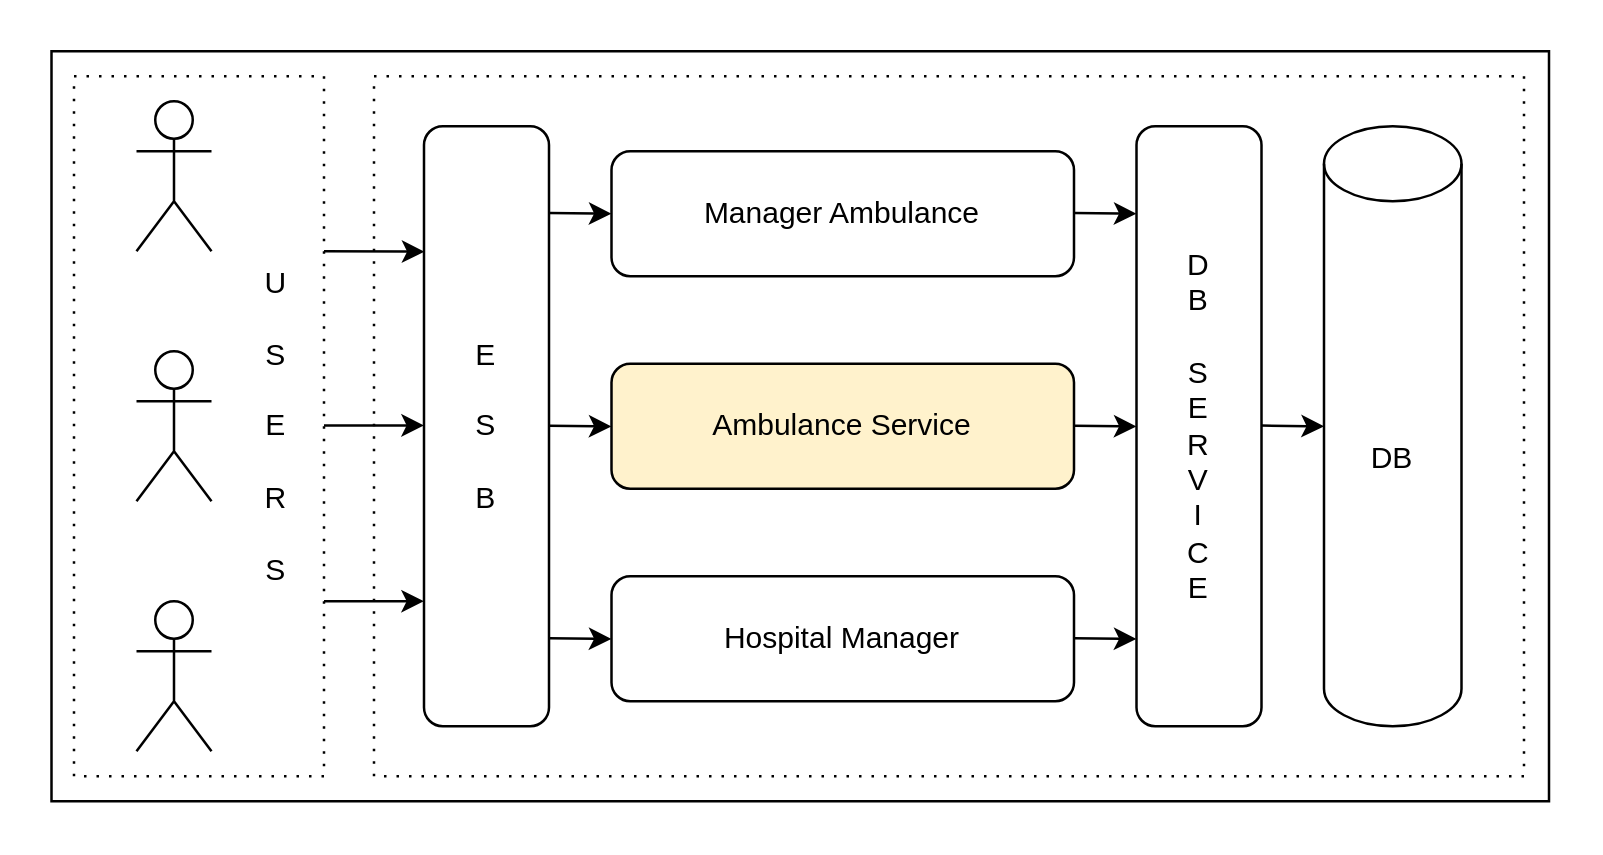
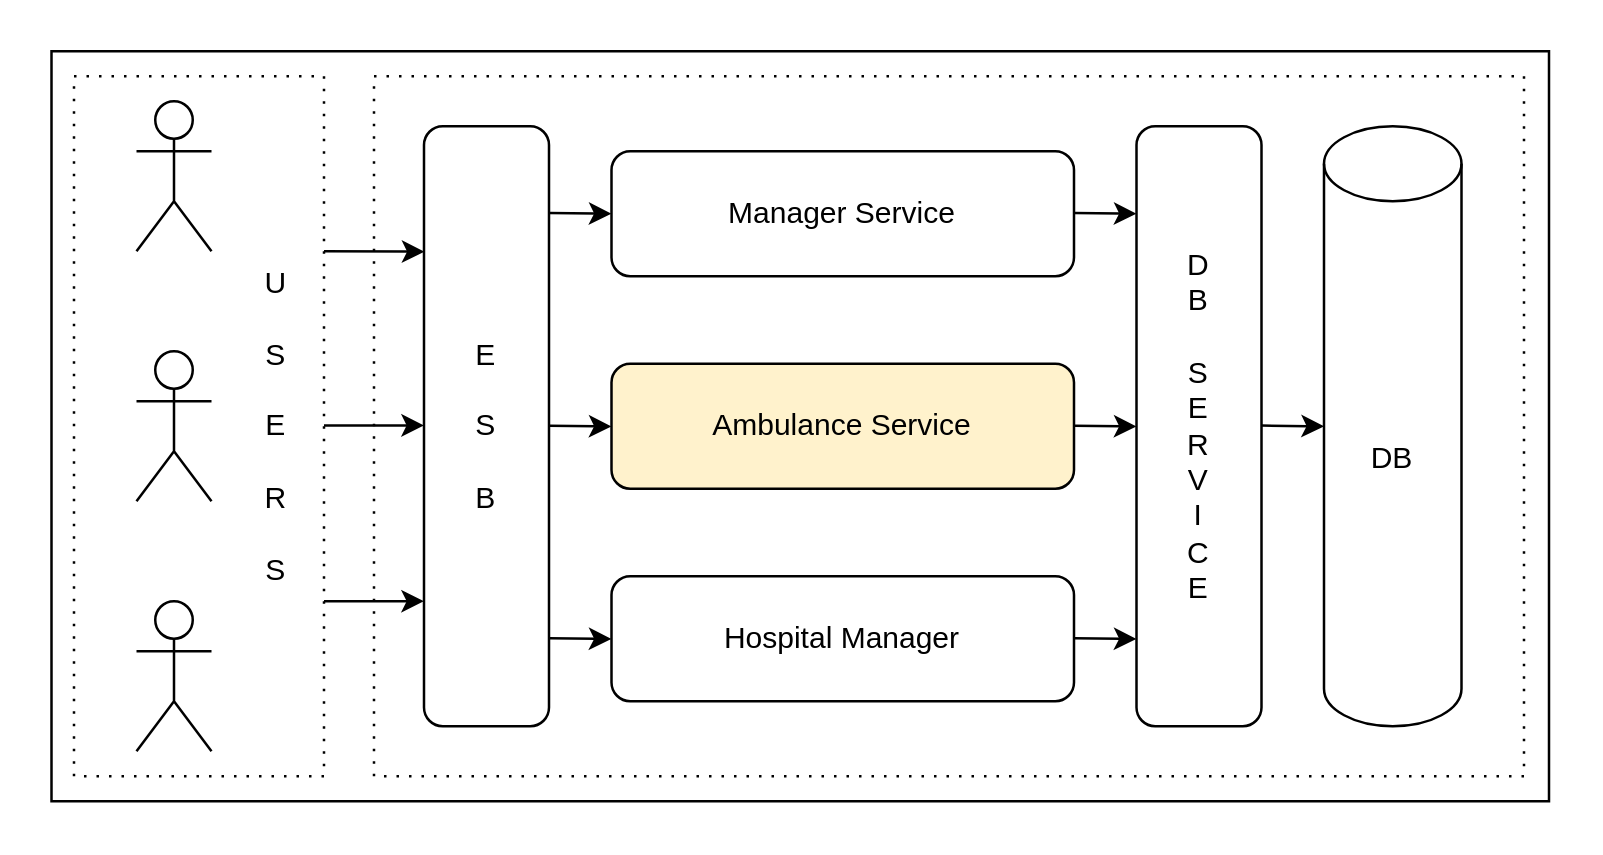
(843, 214) -> (843, 214)
